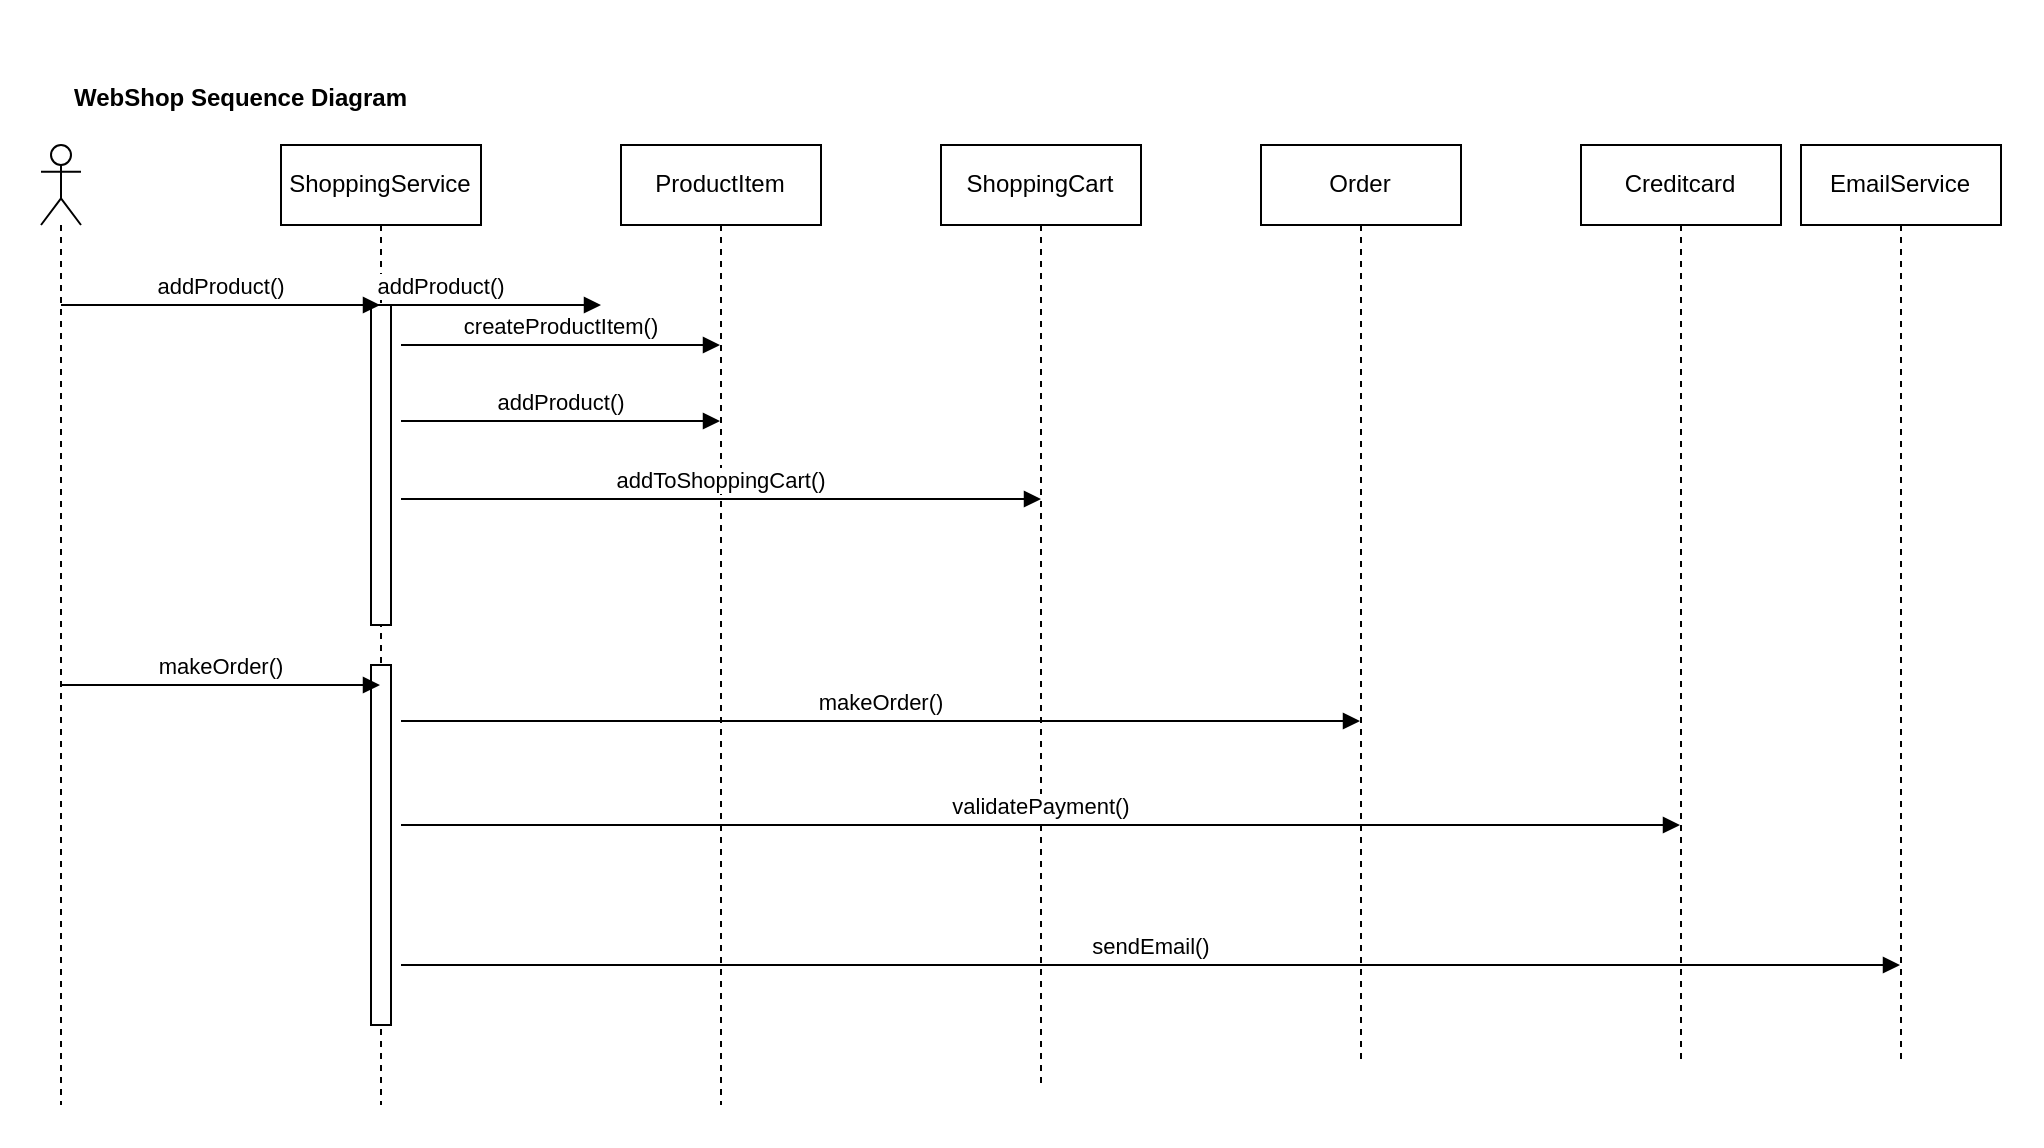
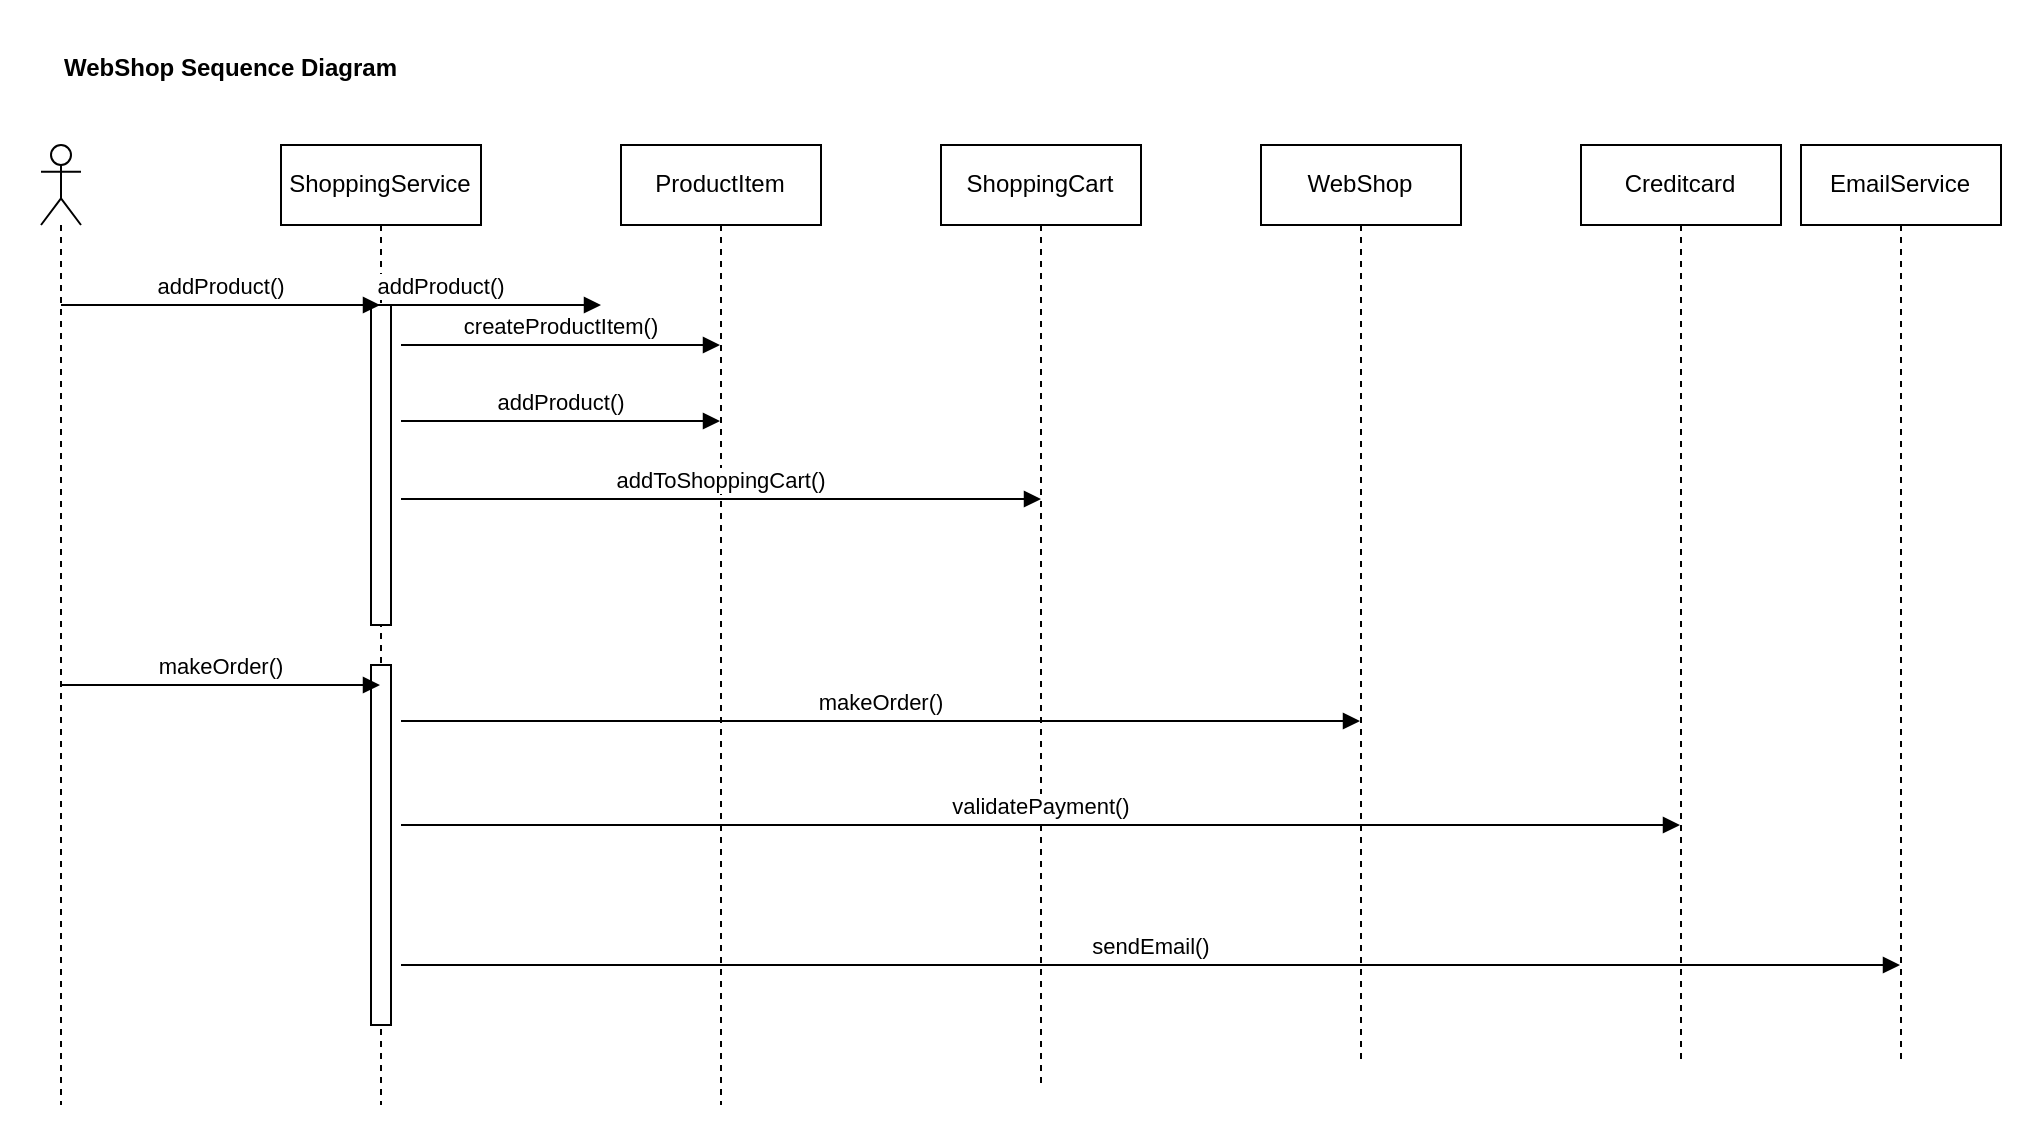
(277, 97) -> (267, 67)
(1361, 185) -> (1361, 185)
